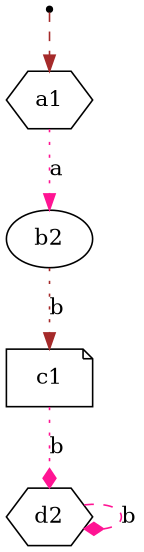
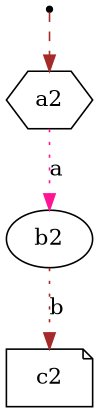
(50, 100) -> (50, 100)
(50, 378) -> (50, 378)
(50, 517) -> none
